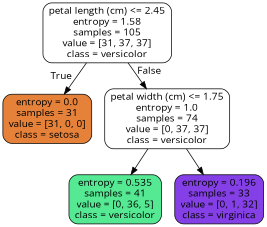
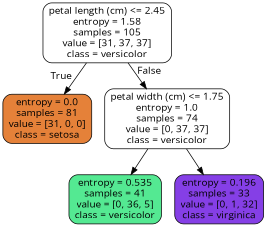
(47, 119) -> (47, 119)
